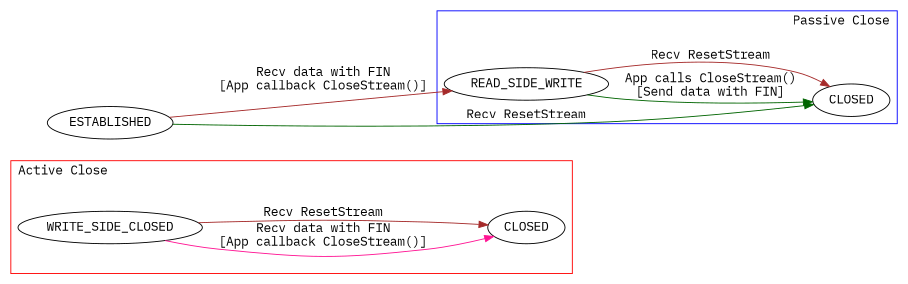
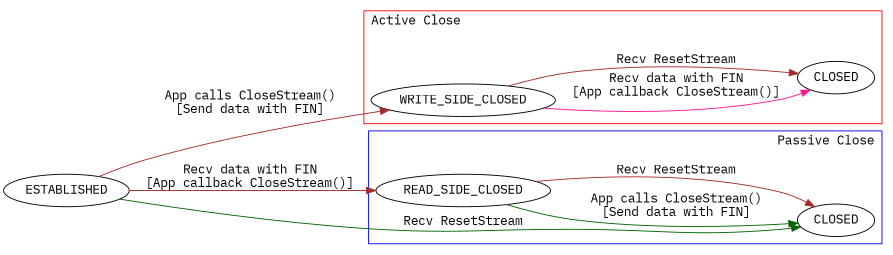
(526, 84) -> (463, 190)
none -> (238, 137)
